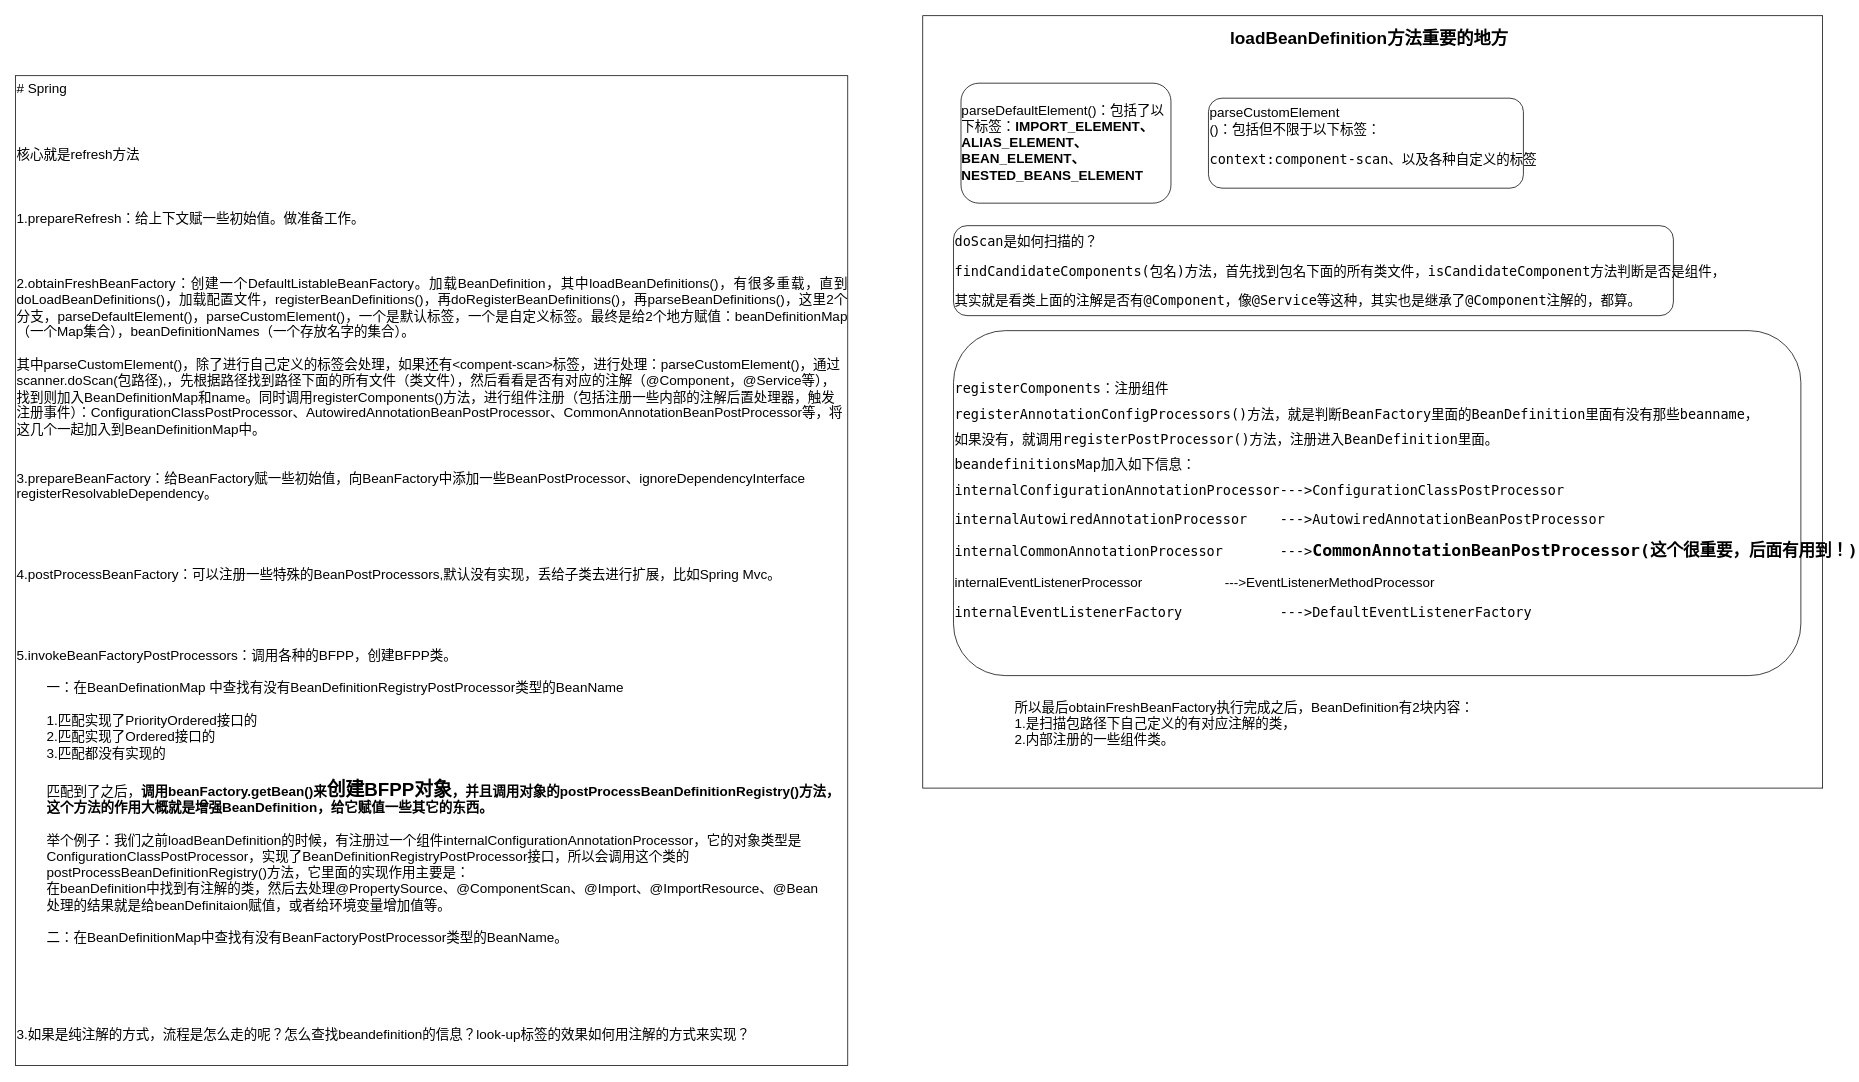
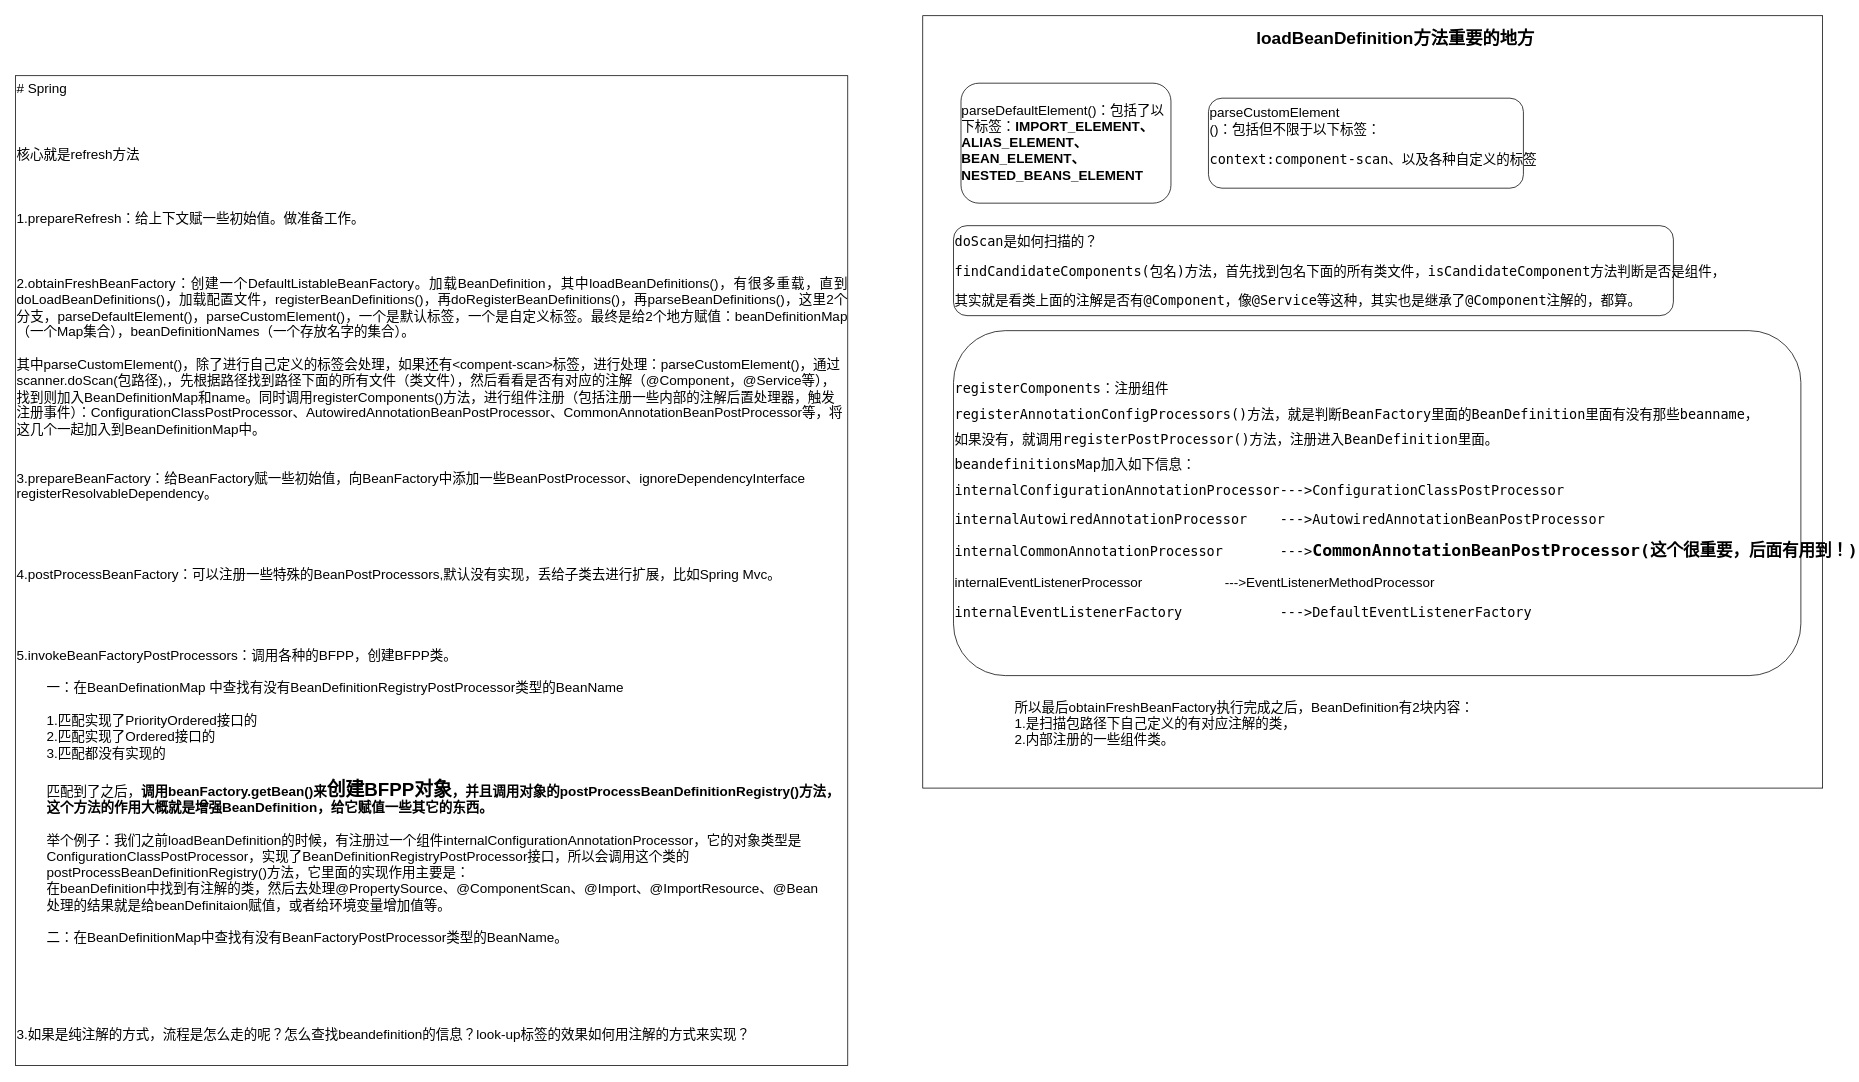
(1370, 38) -> (1396, 38)
